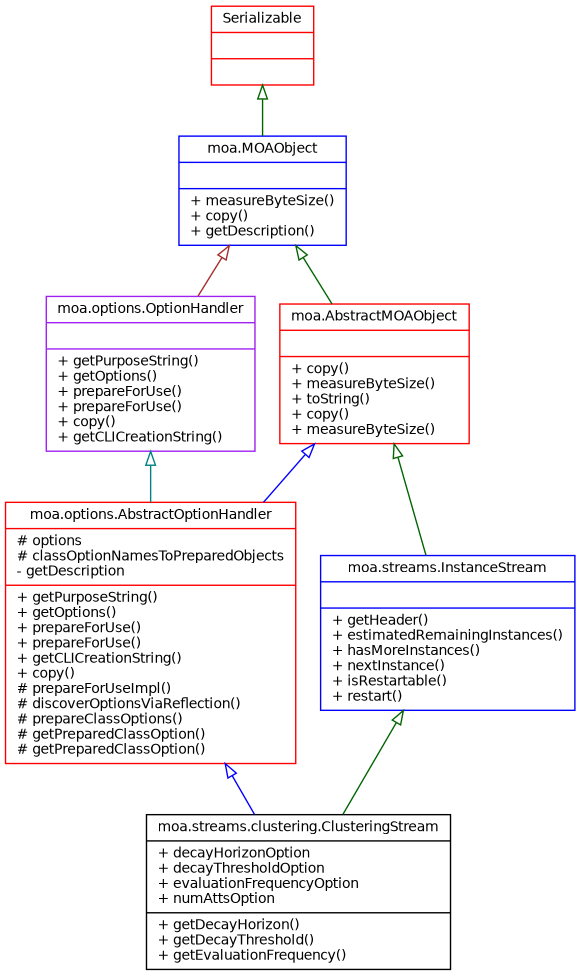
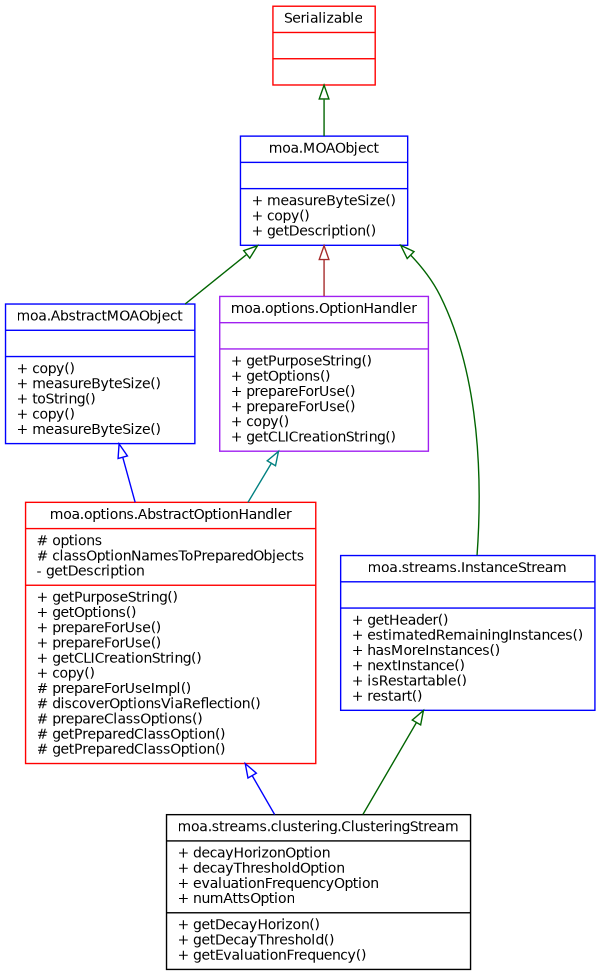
(375, 374) -> (100, 374)
(412, 506) -> (471, 398)
